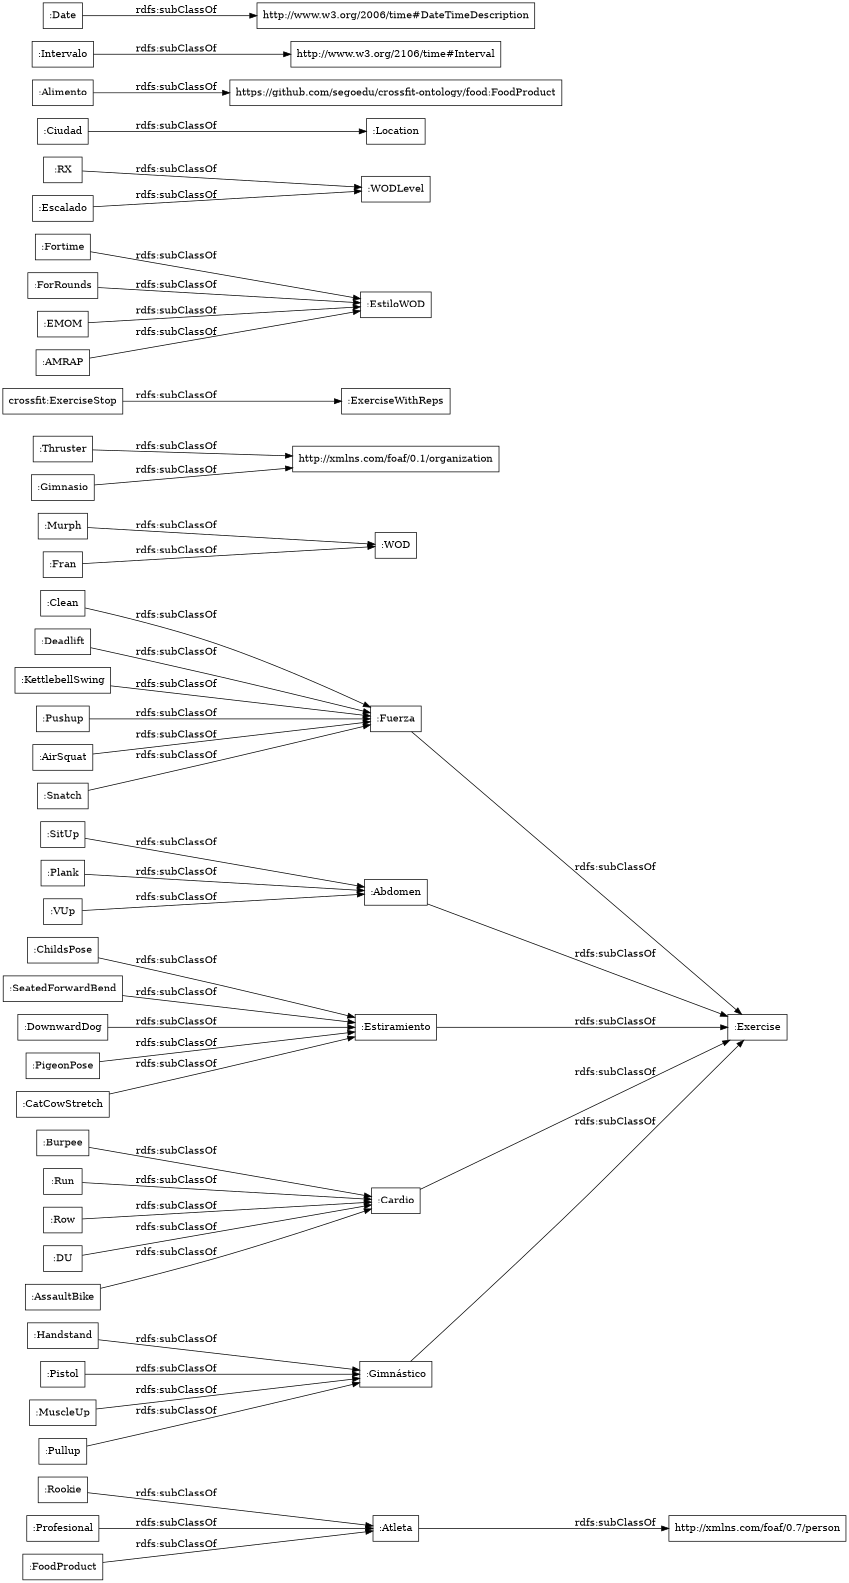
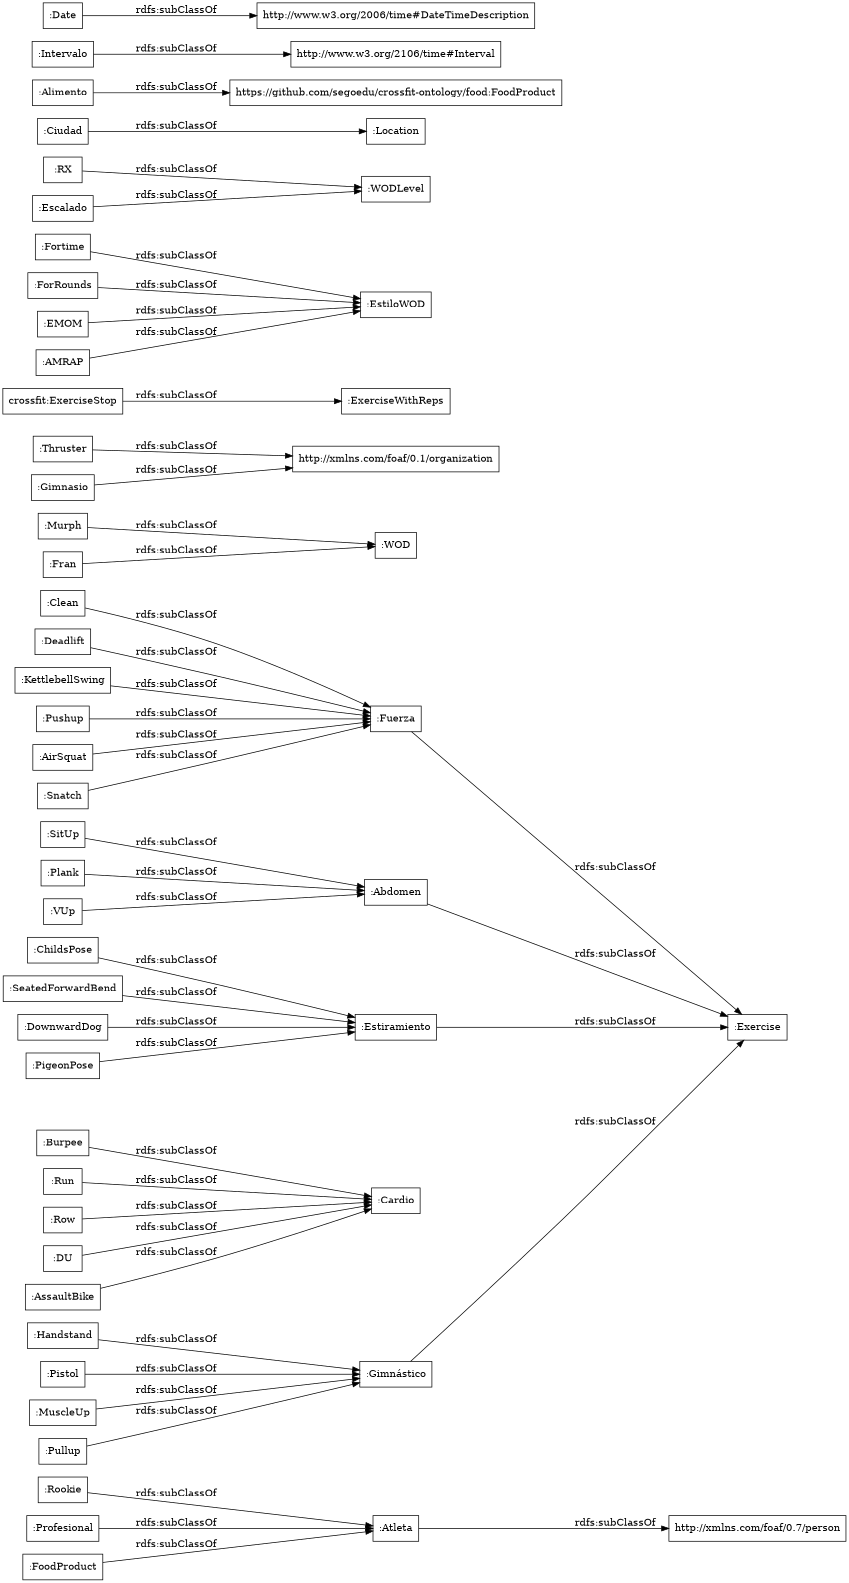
(63, 1104) -> none
(572, 1116) -> none
